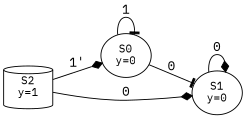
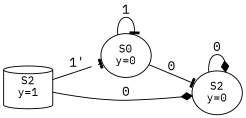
(72, 73) -> (72, 73)
(217, 93) -> (217, 93)
